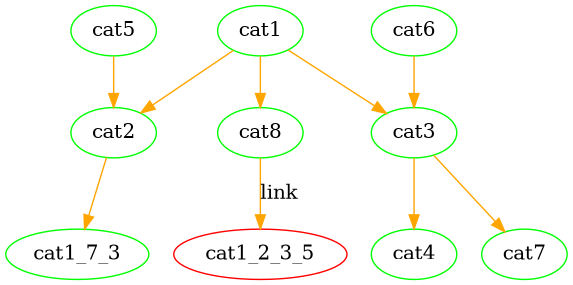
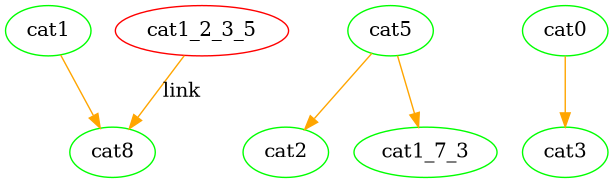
(414, 31) -> (565, 31)
(193, 78) -> none
(331, 78) -> none
(98, 187) -> (406, 85)
(260, 187) -> (161, 86)
(414, 254) -> none
(524, 254) -> none
